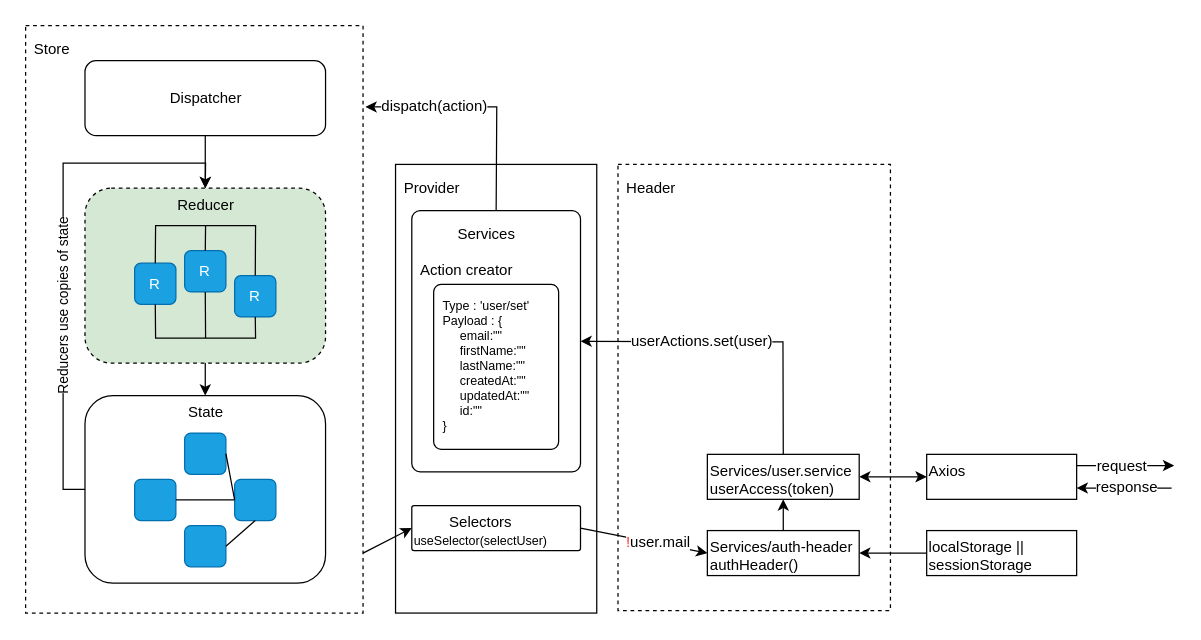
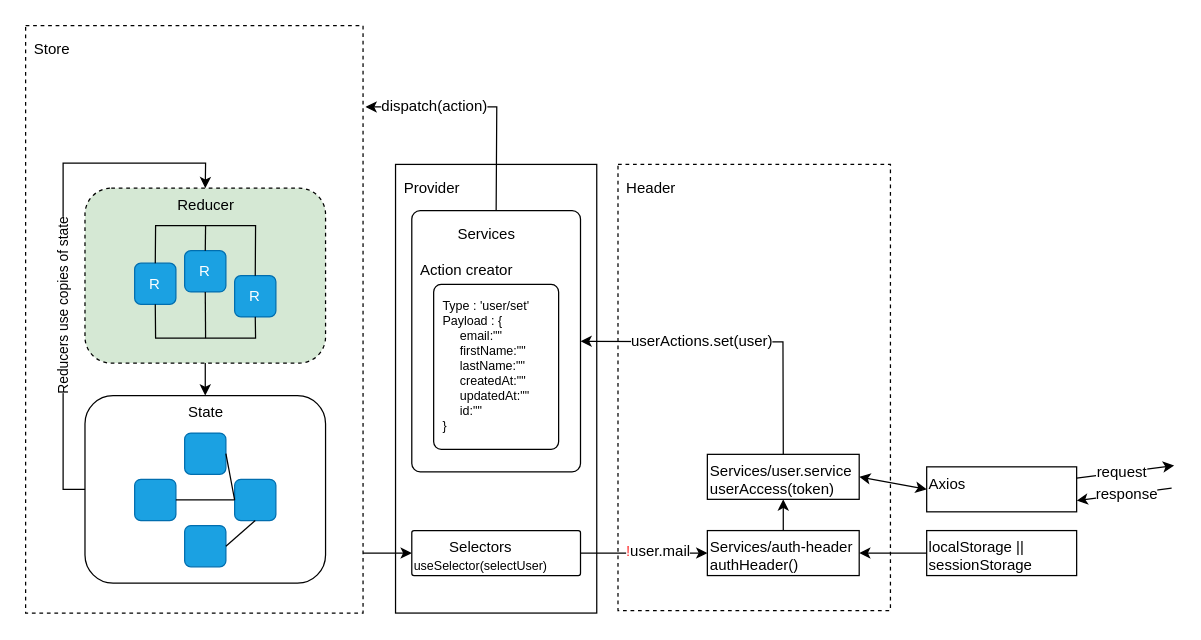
(205, 98) -> none
(205, 148) -> none
(1002, 477) -> (1002, 489)
(496, 528) -> (496, 553)
